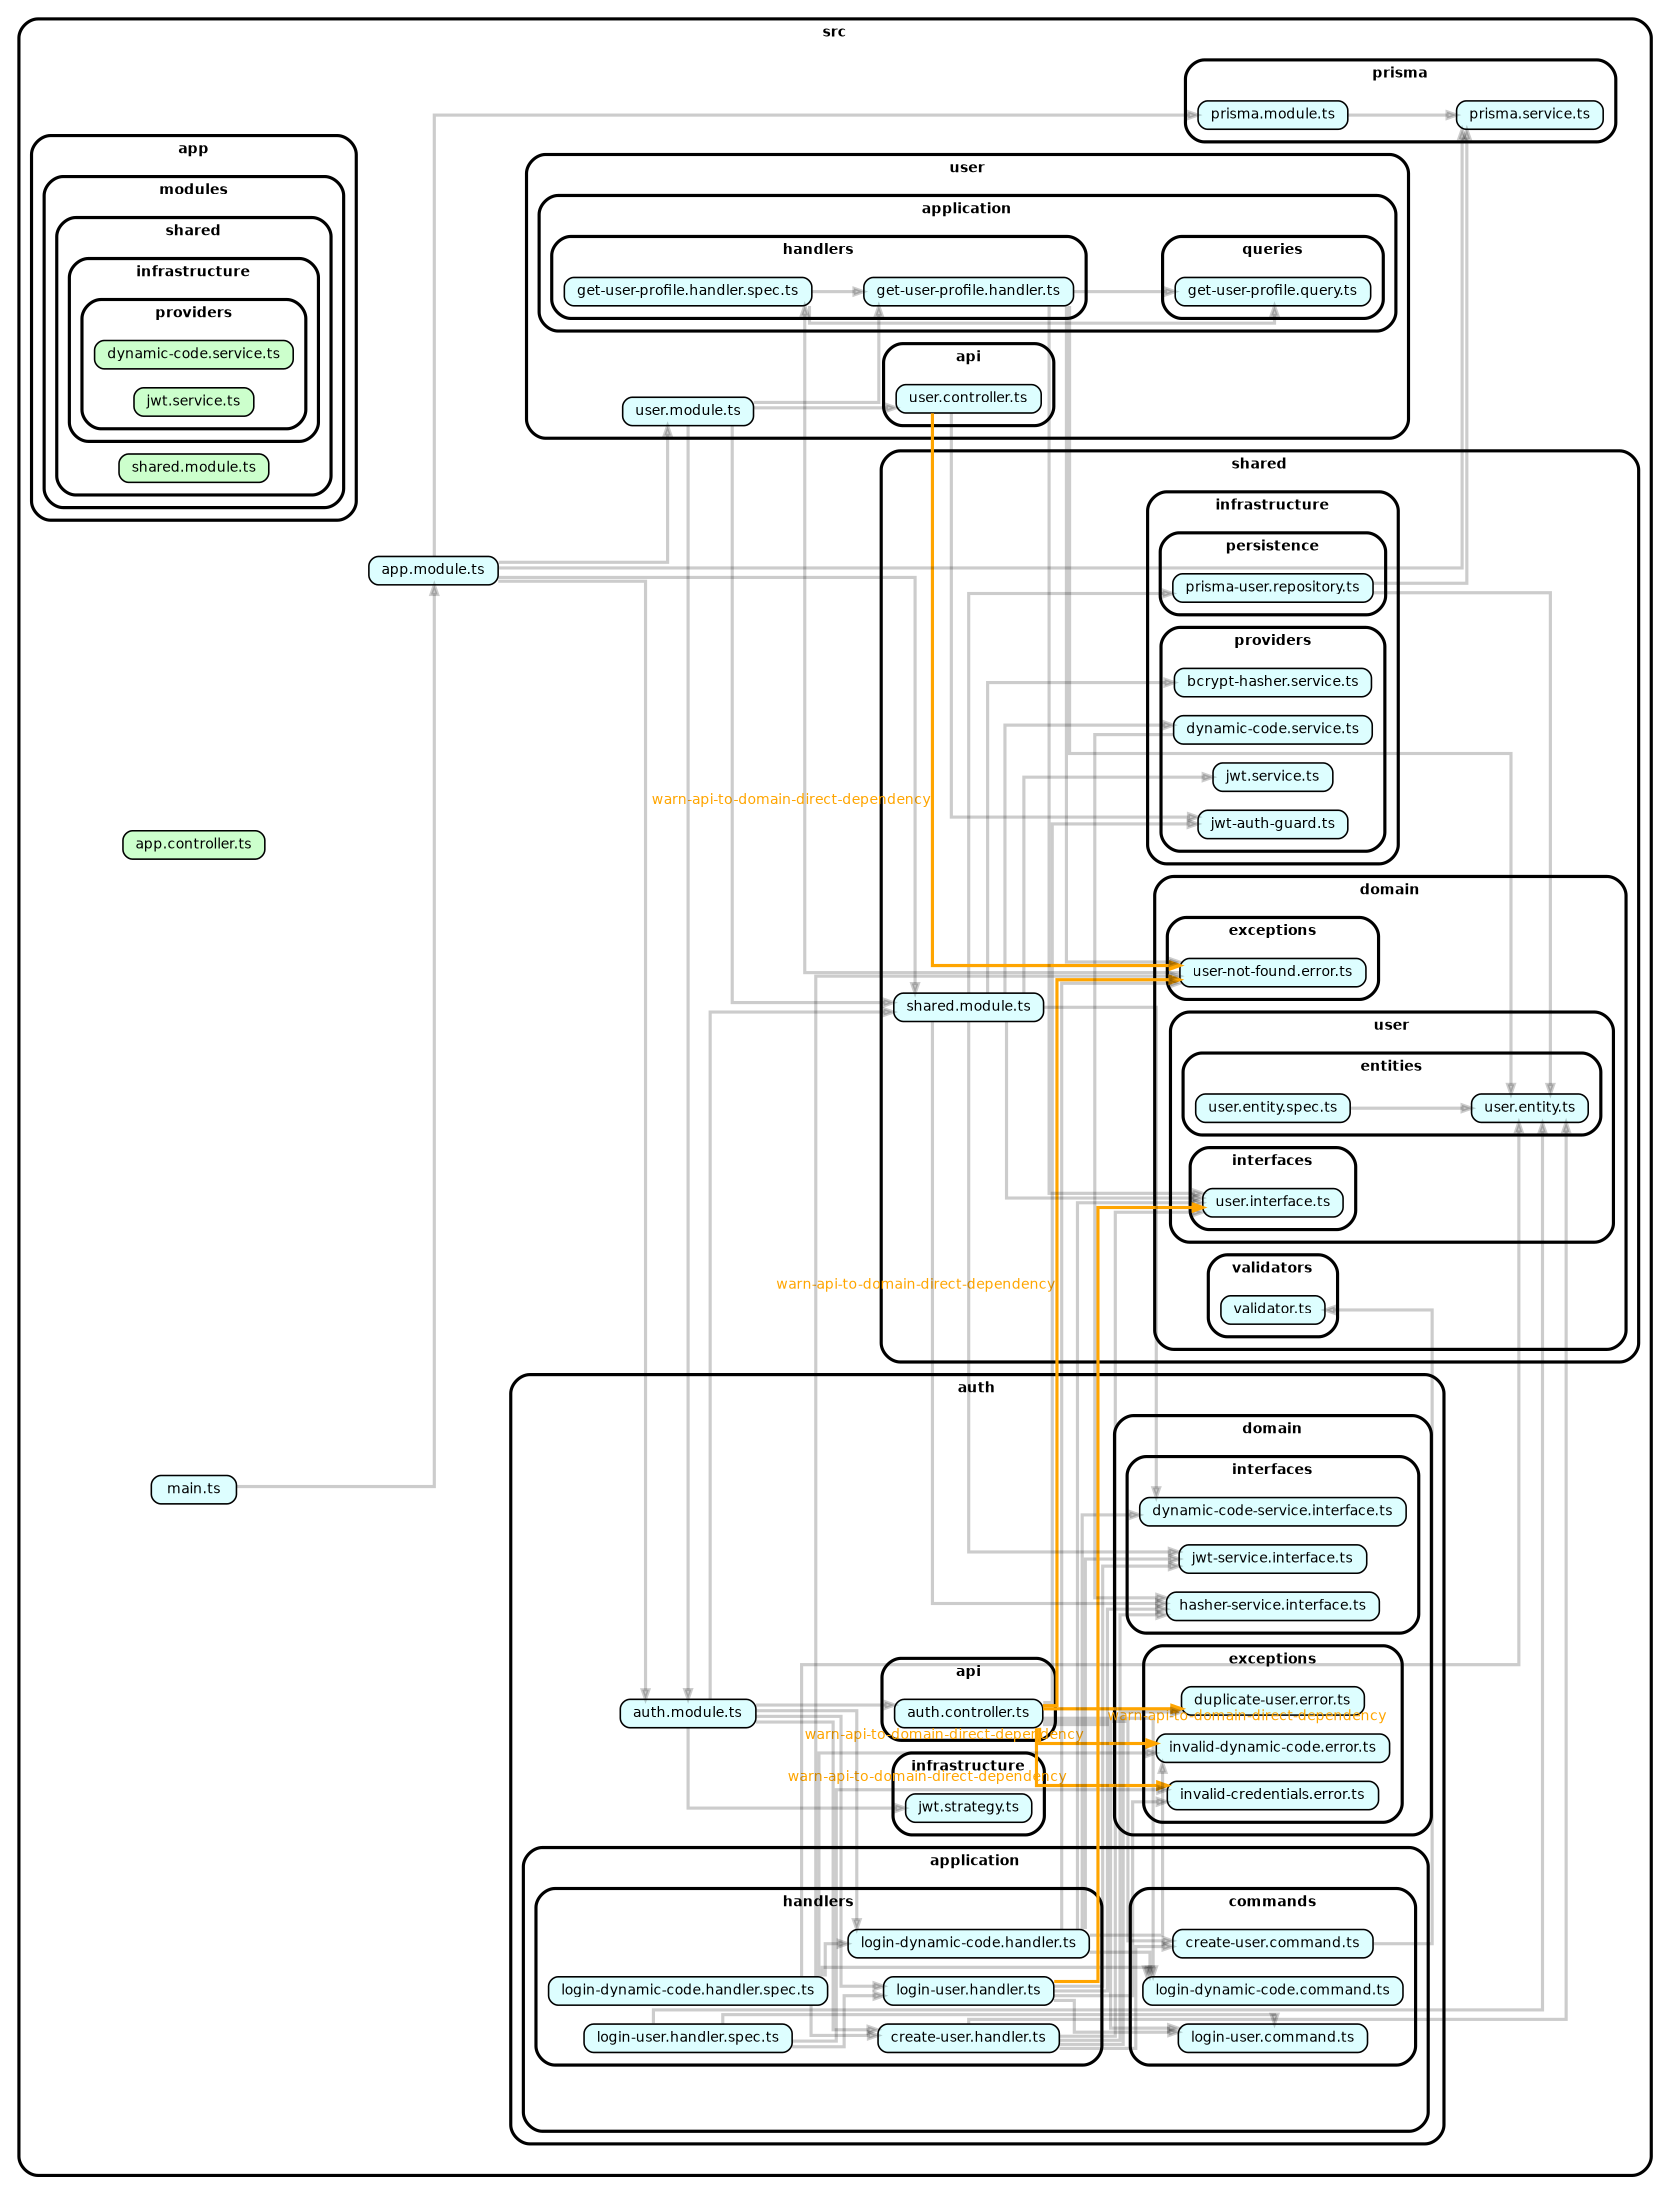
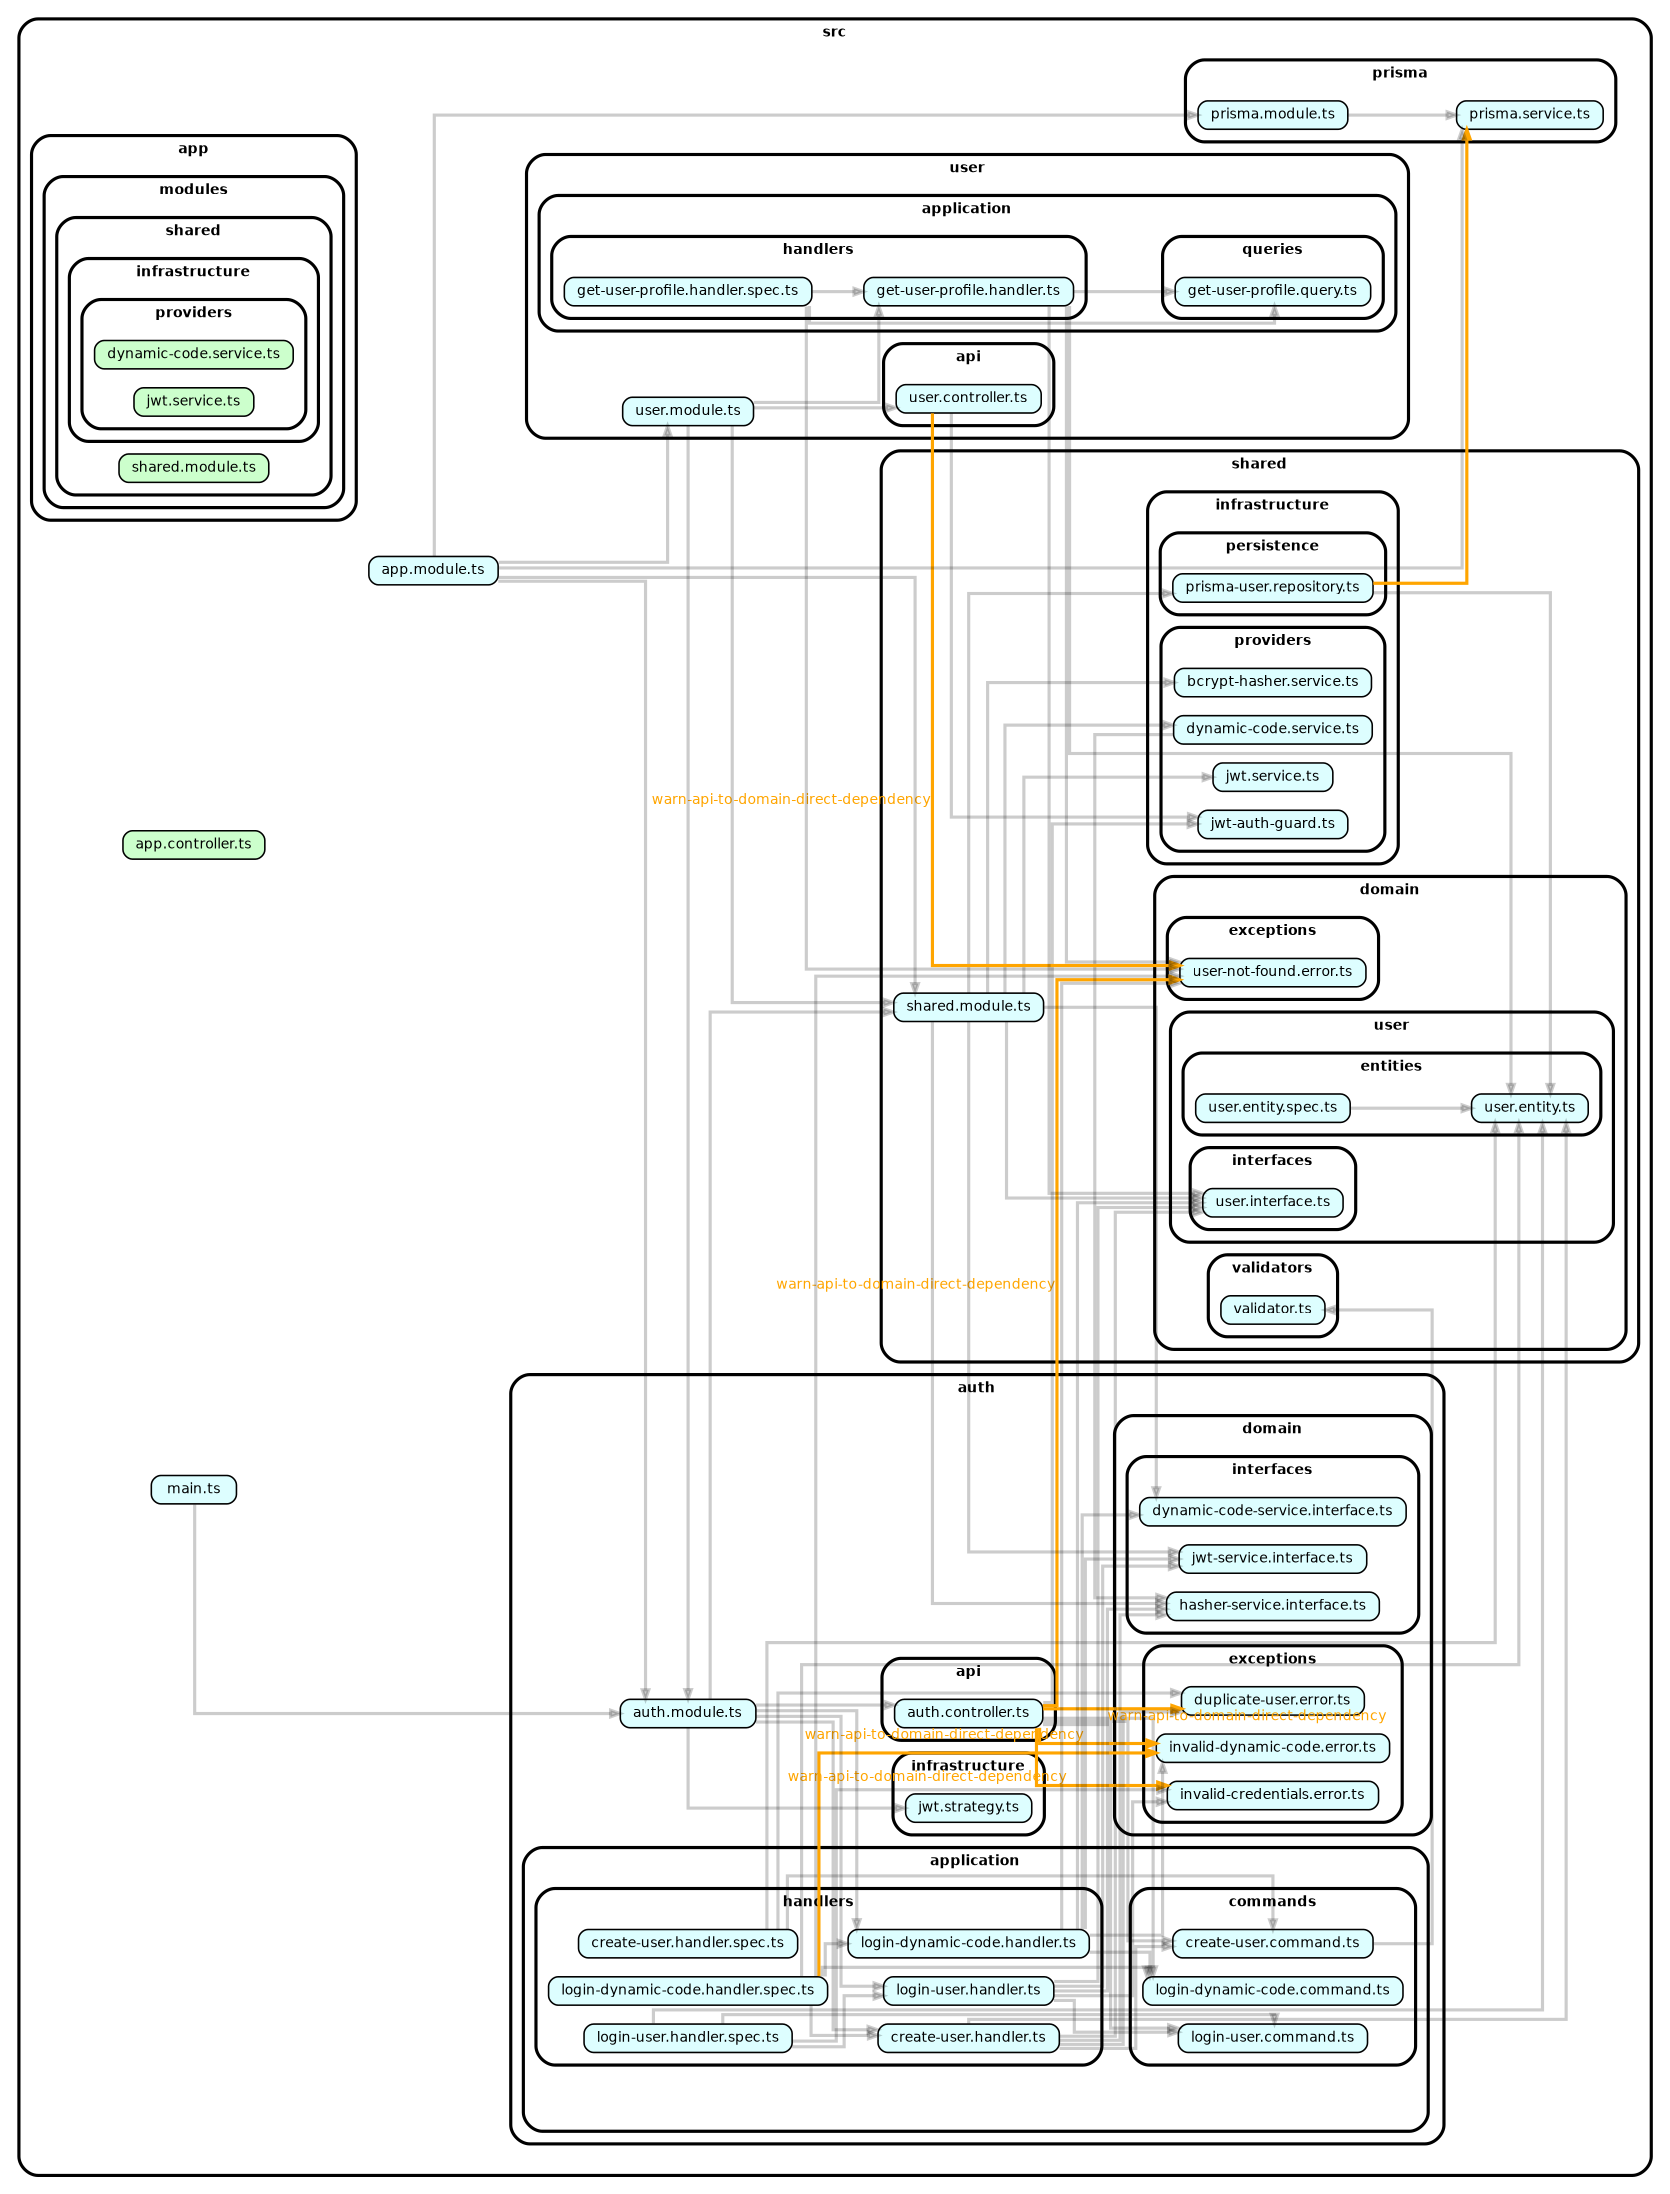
(1467, 408) -> (1467, 408)
(805, 832) -> (806, 820)
(434, 1139) -> (298, 1714)
(1098, 1569) -> (1098, 1569)
(871, 1753) -> (871, 1753)
none -> (688, 1944)
